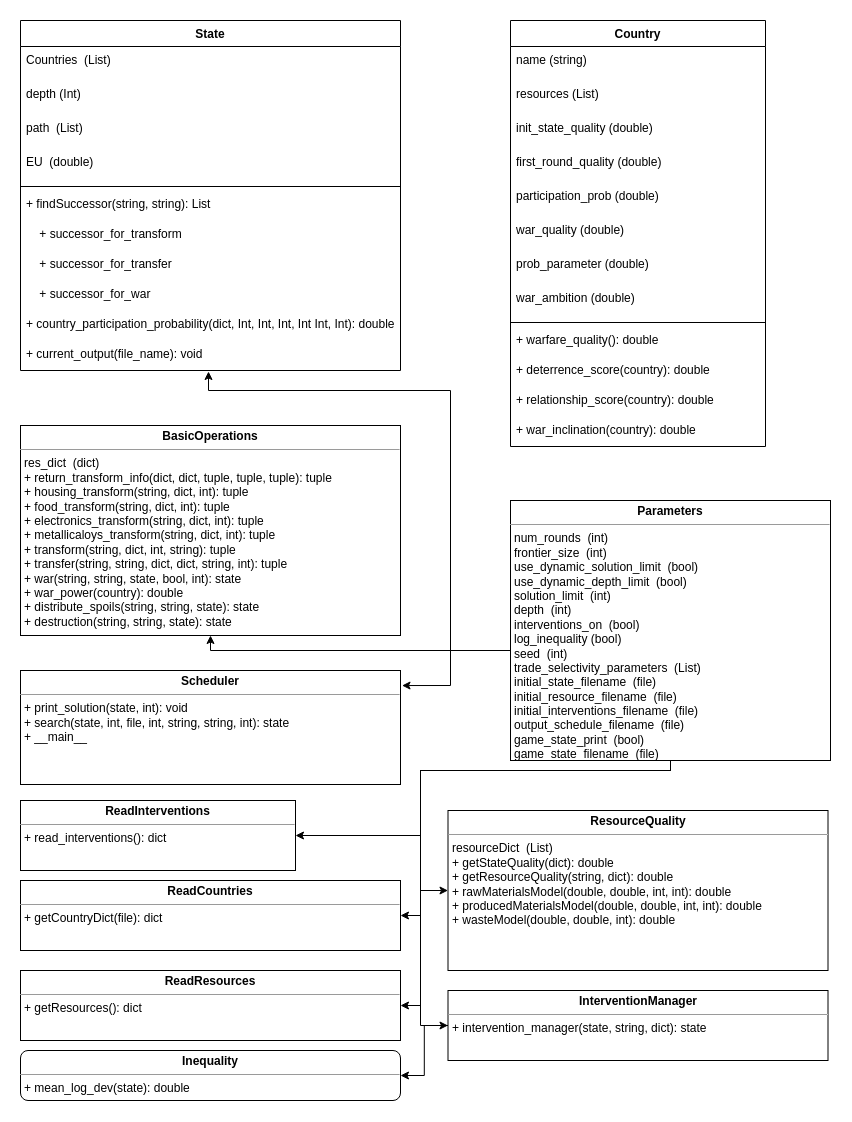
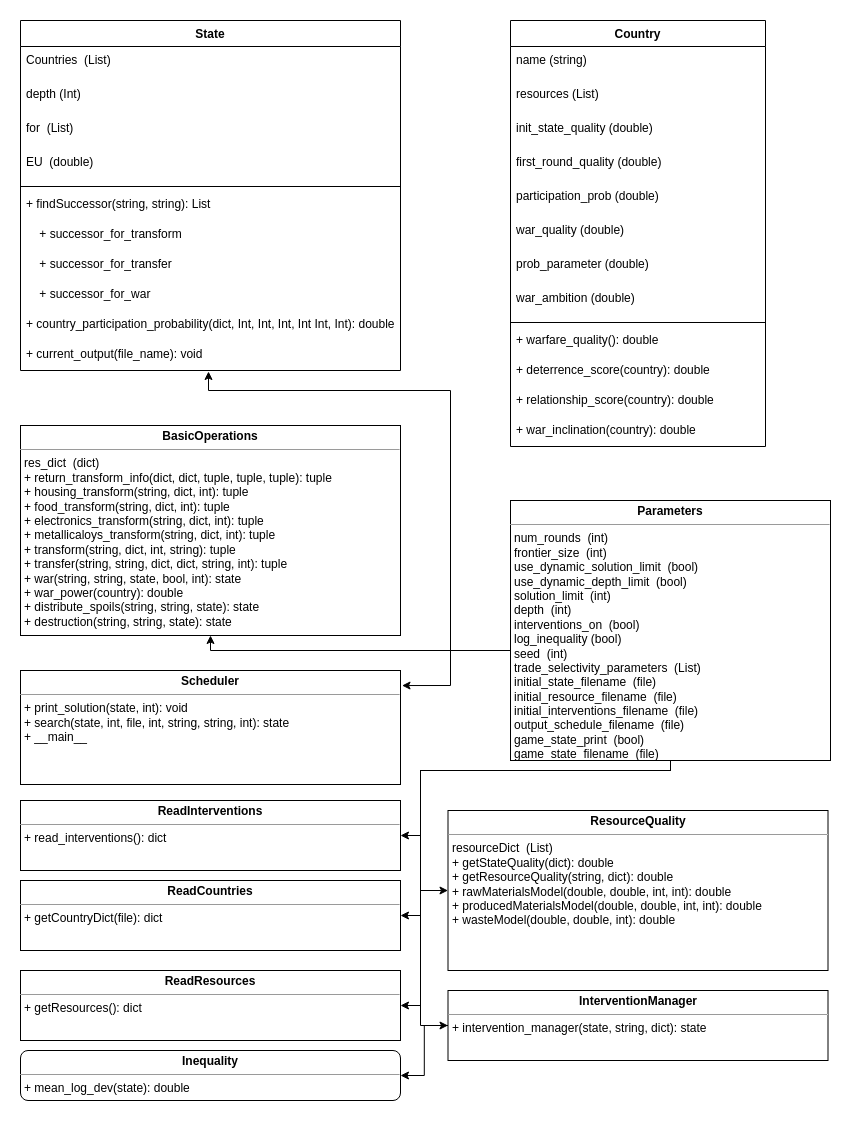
(63, 128) -> (60, 128)
(158, 836) -> (211, 836)
